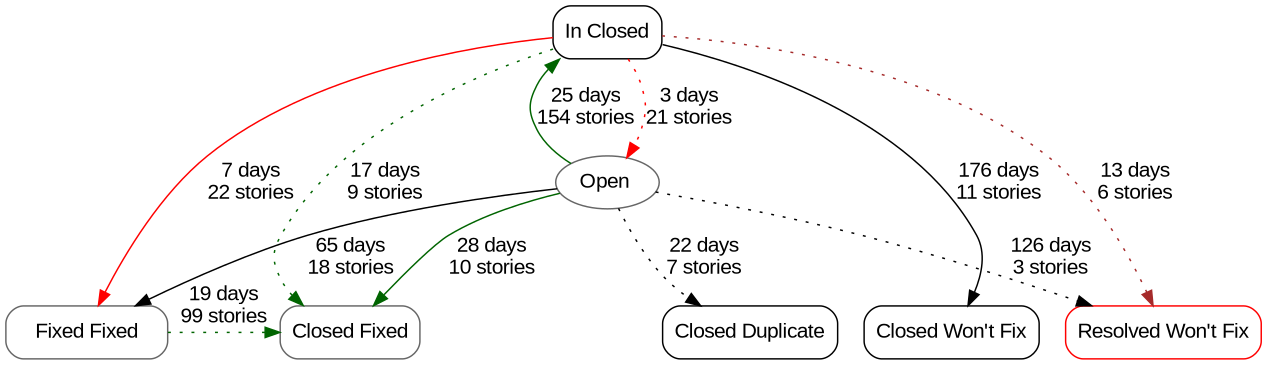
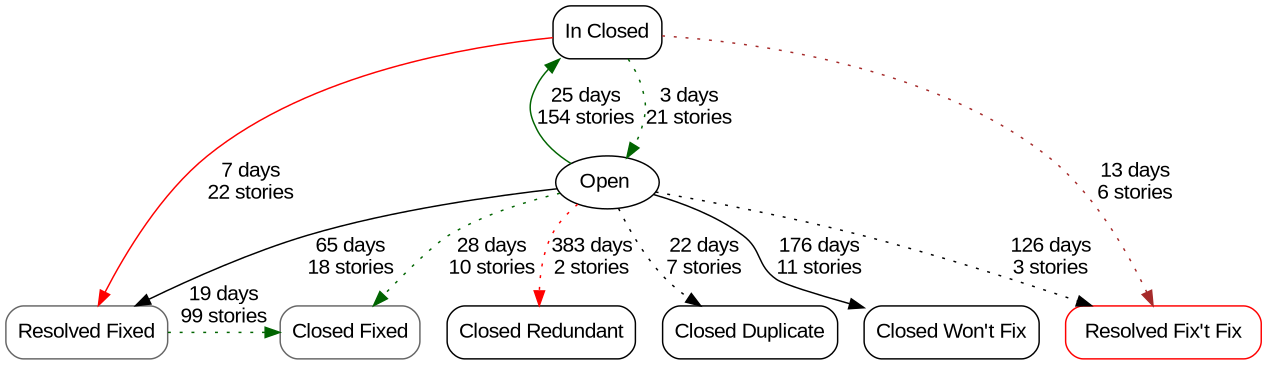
(645, 101) -> (645, 101)
(864, 125) -> (755, 248)
(373, 137) -> none
(607, 182) -> (607, 182)
(462, 228) -> (462, 228)
(87, 332) -> (87, 332)
none -> (541, 332)
(1163, 332) -> (1163, 332)
